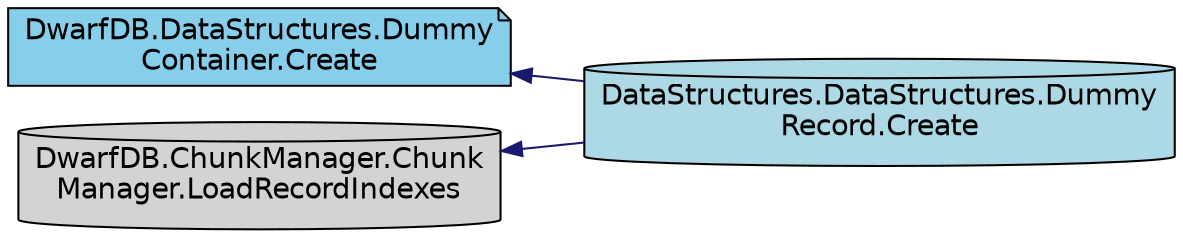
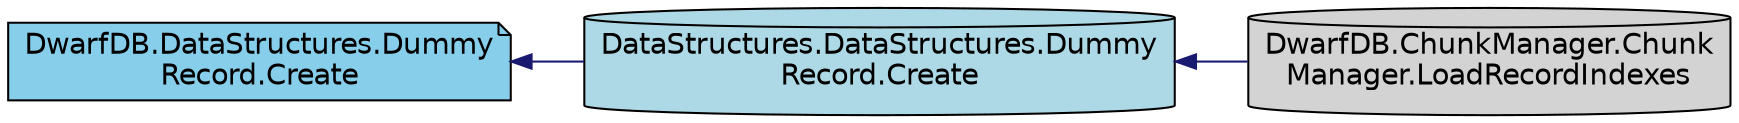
(259, 47) -> (259, 62)
(553, 146) -> (1222, 62)
